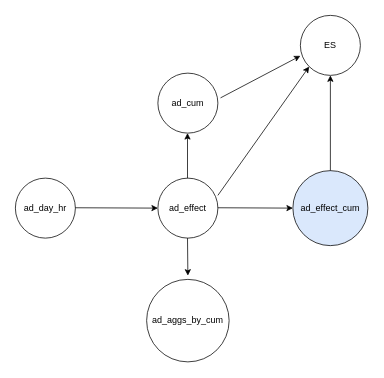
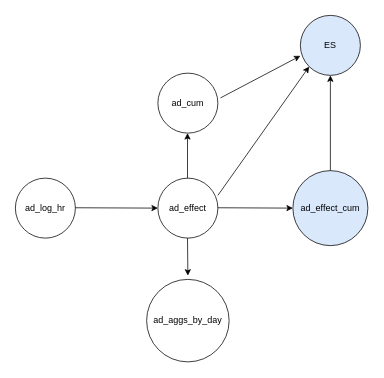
(330, 45) -> (330, 45)
(45, 208) -> (45, 208)
(188, 321) -> (188, 321)
